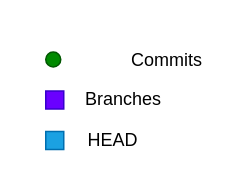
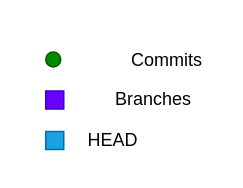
(124, 100) -> (154, 100)
